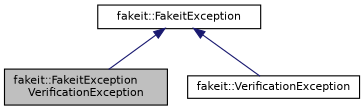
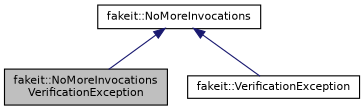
(179, 17) -> (179, 17)
(86, 87) -> (86, 87)
